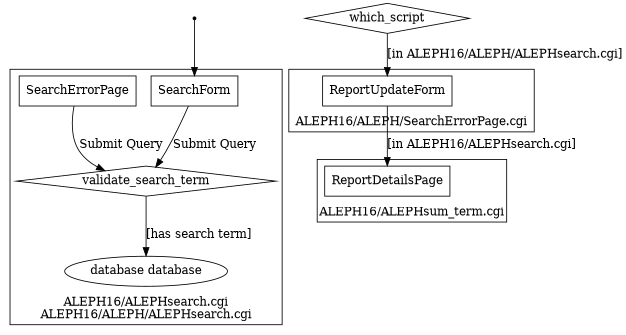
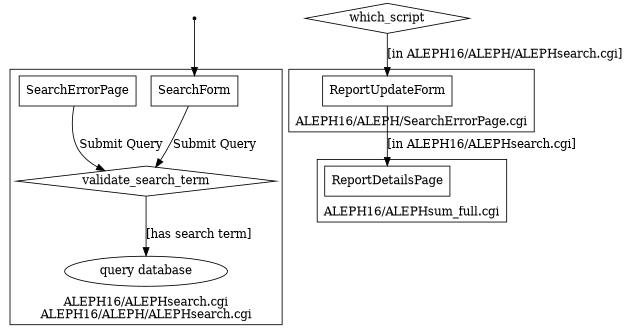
(412, 212) -> (412, 212)
(146, 271) -> (146, 271)
